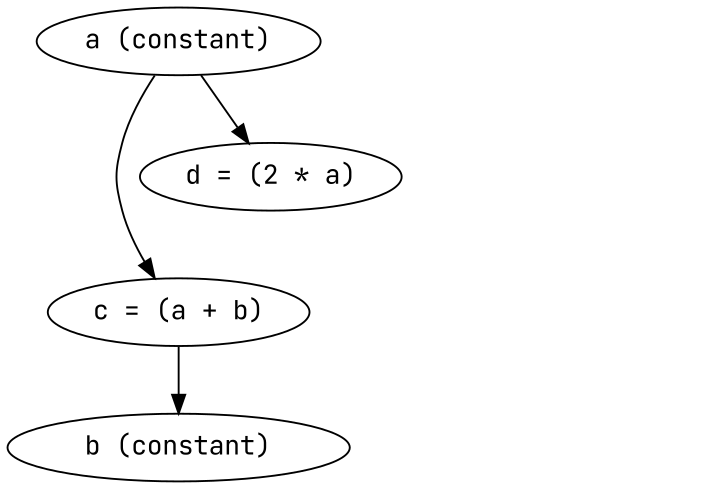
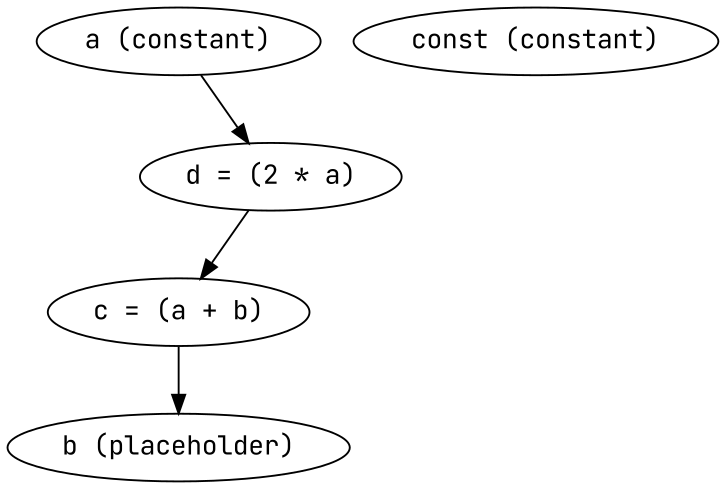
none -> (536, 41)
(117, 167) -> (230, 237)
(179, 448) -> (179, 448)
